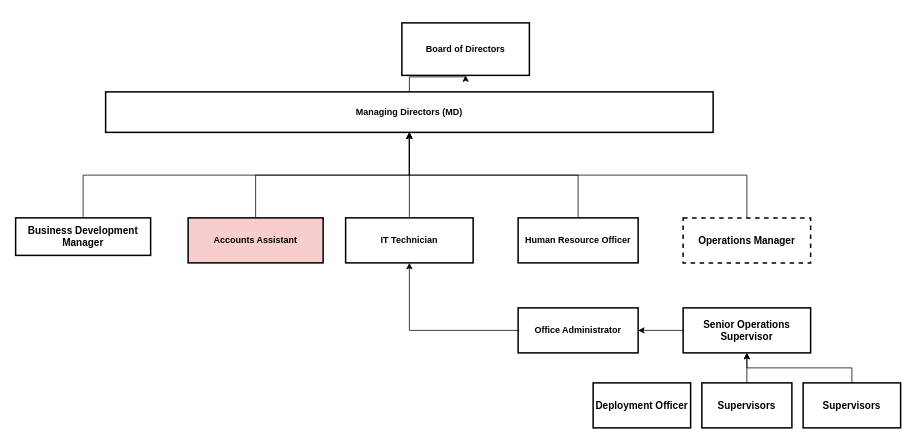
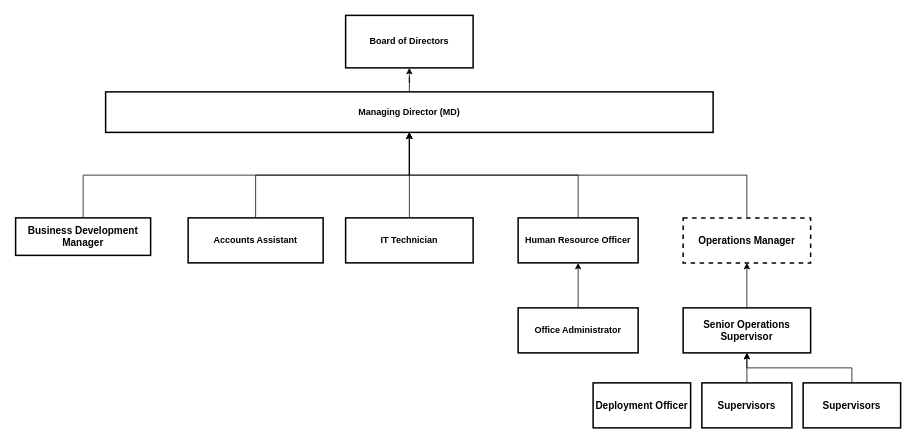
(465, 49) -> (409, 42)
(409, 112) -> (409, 112)
(255, 240) -> (255, 240)
(432, 330) -> (578, 269)
(663, 330) -> (747, 269)
